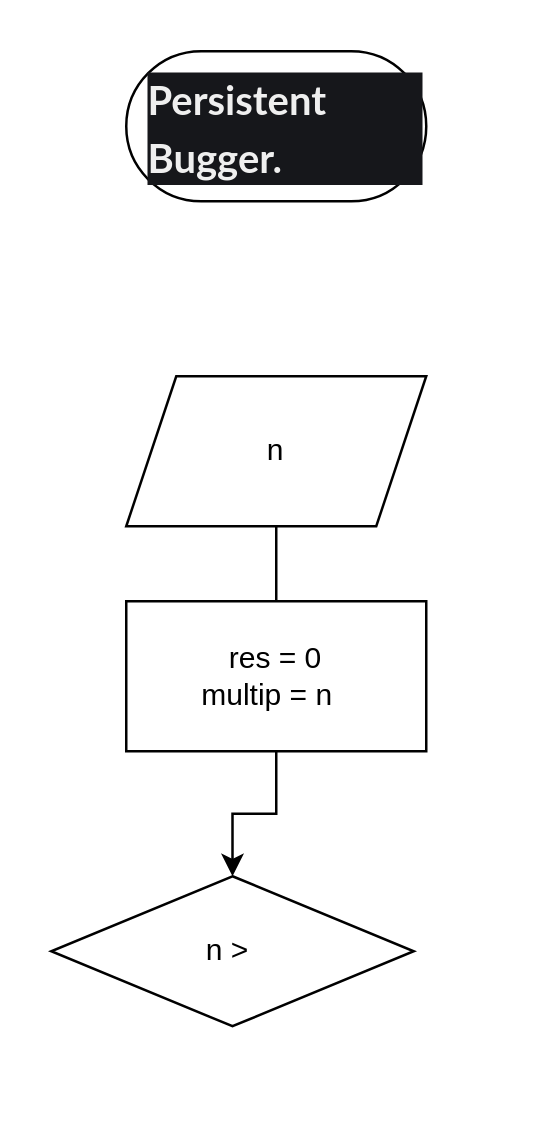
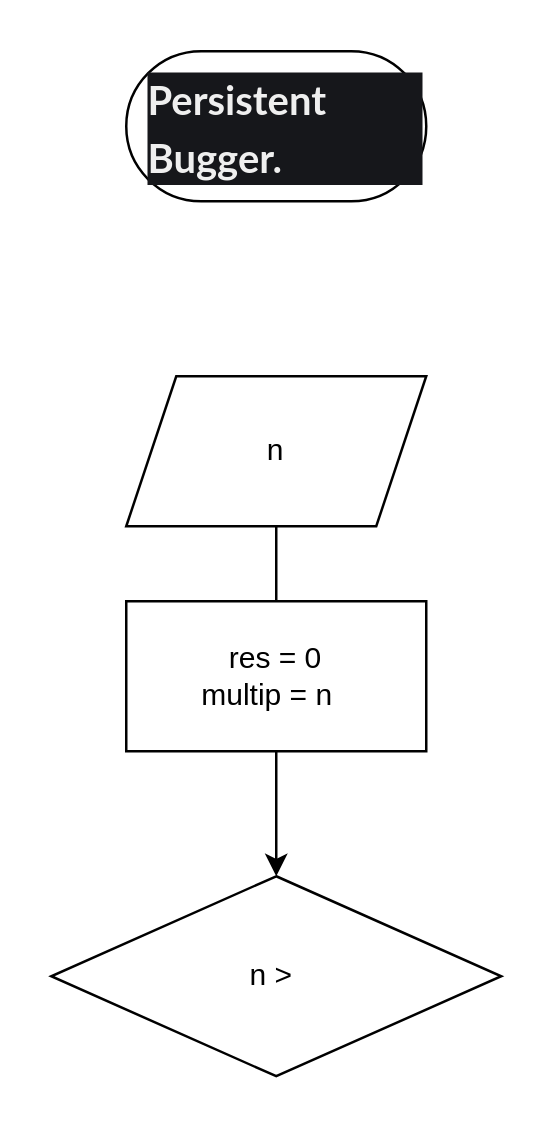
(233, 951) -> (276, 976)
